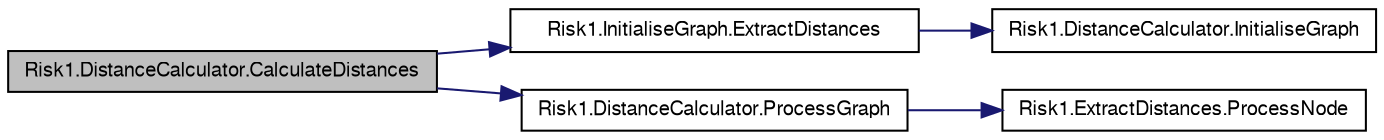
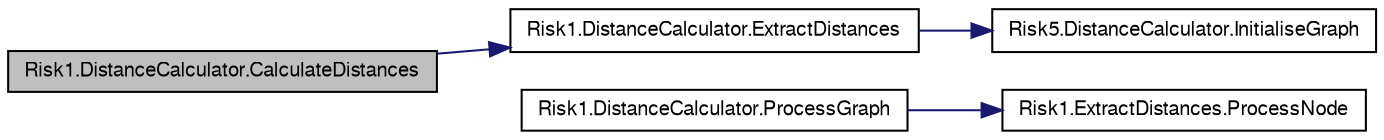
(715, 31) -> (715, 31)
(1184, 31) -> (1184, 31)
(469, 91) -> none
